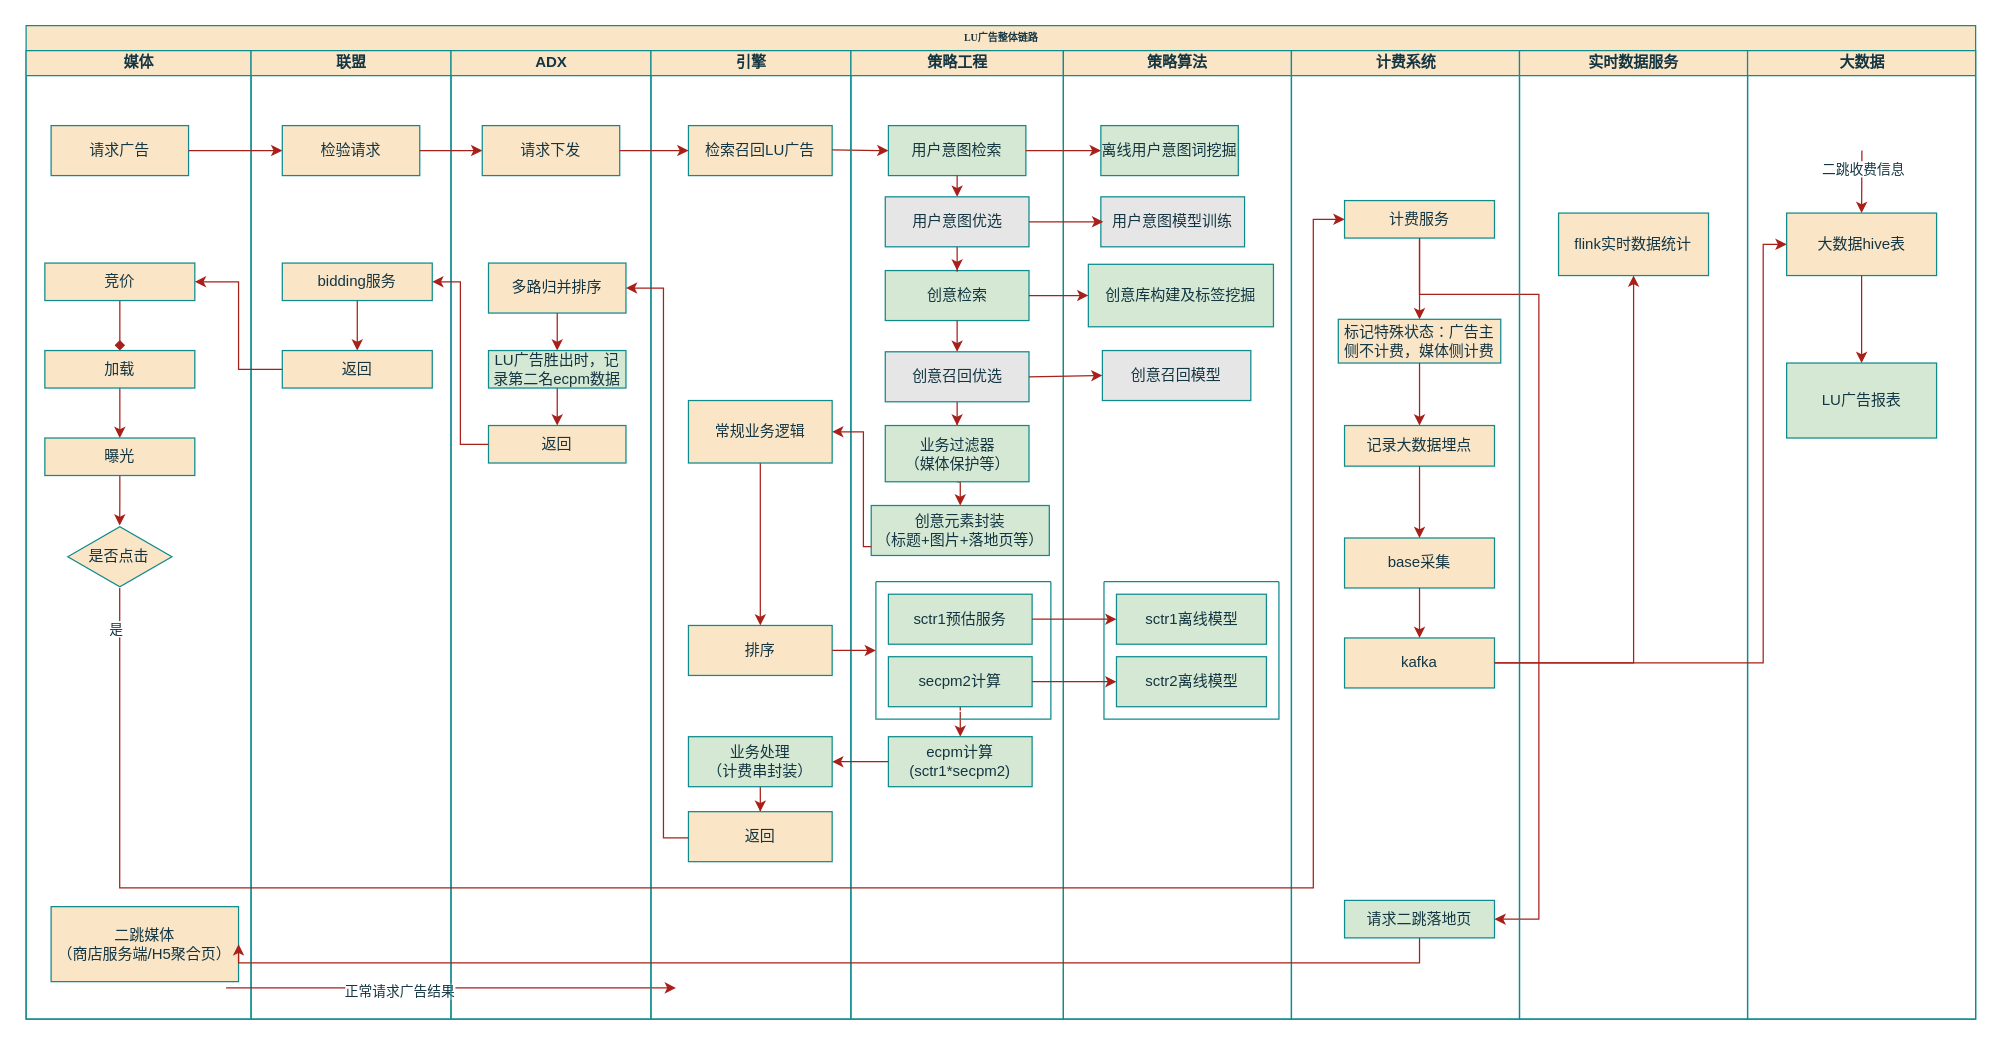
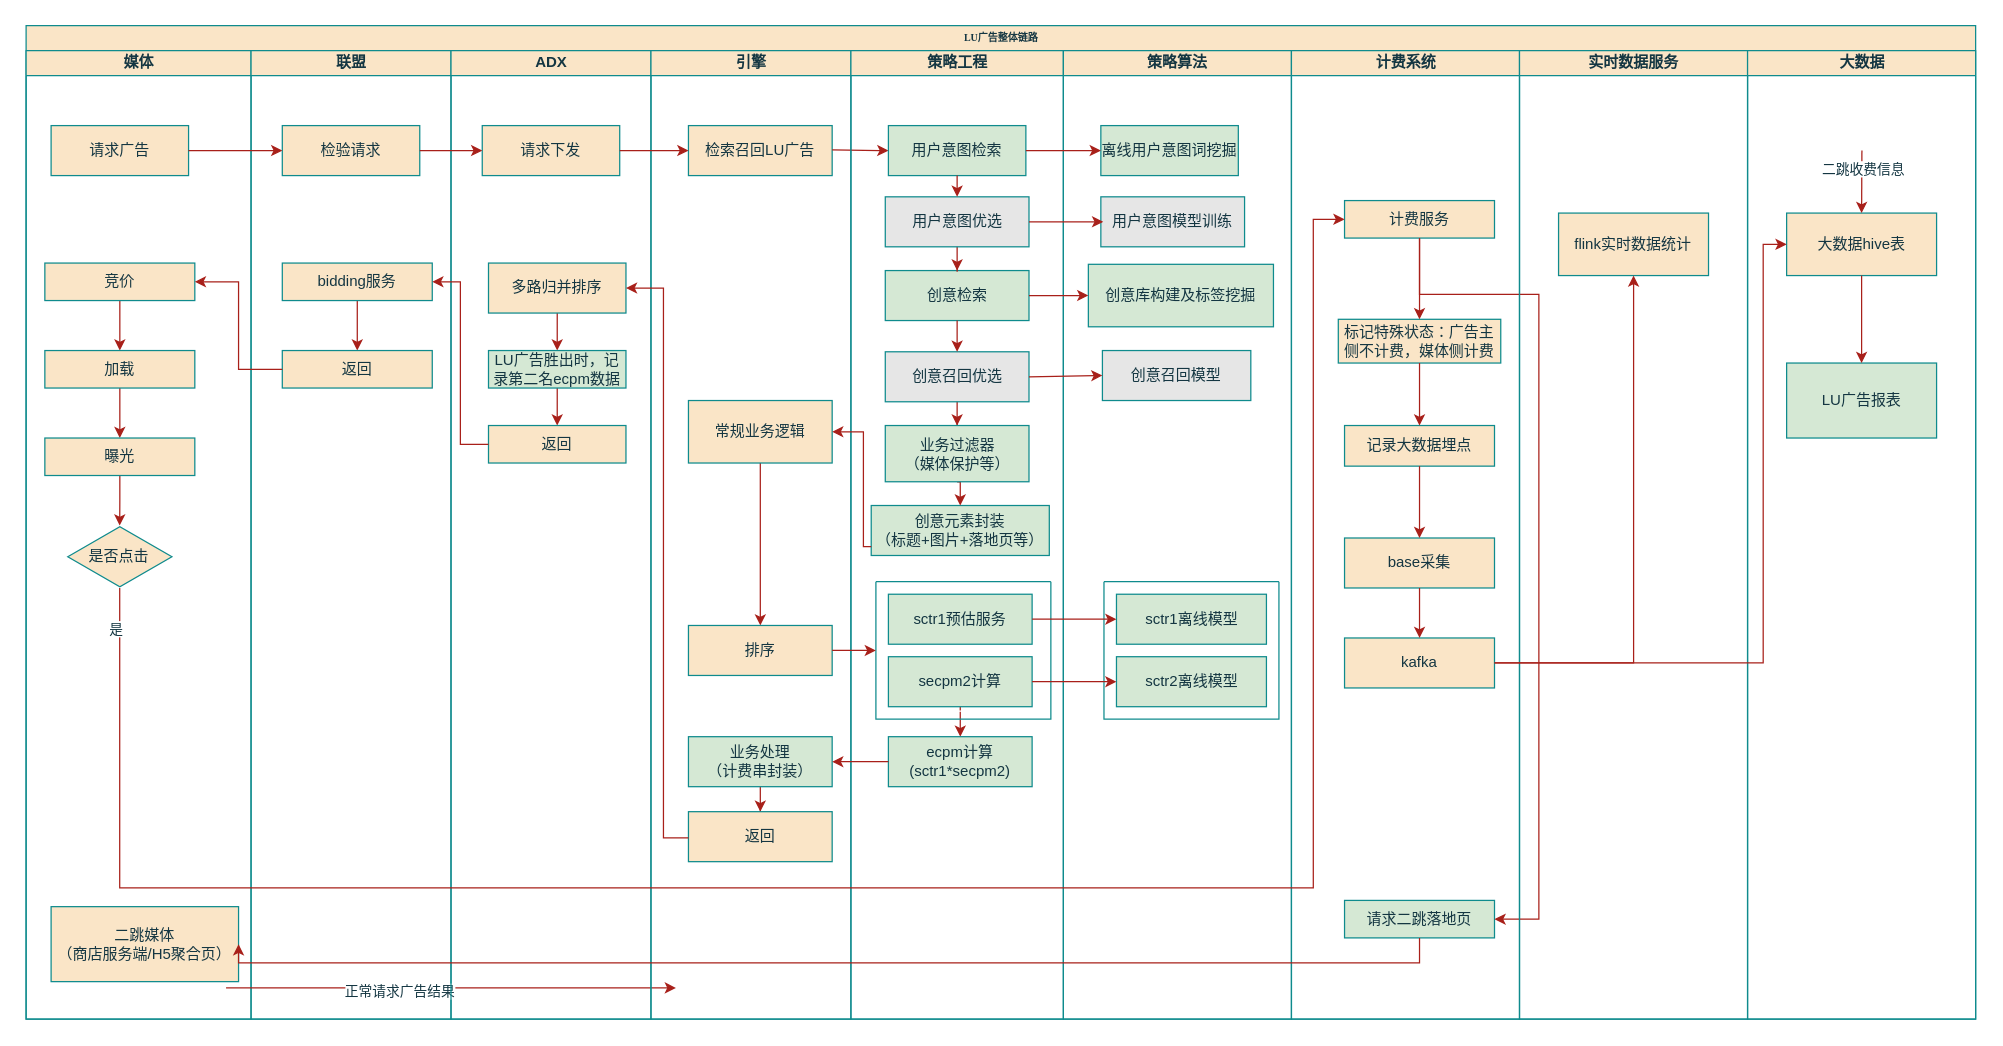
(119, 340) -> (119, 341)
